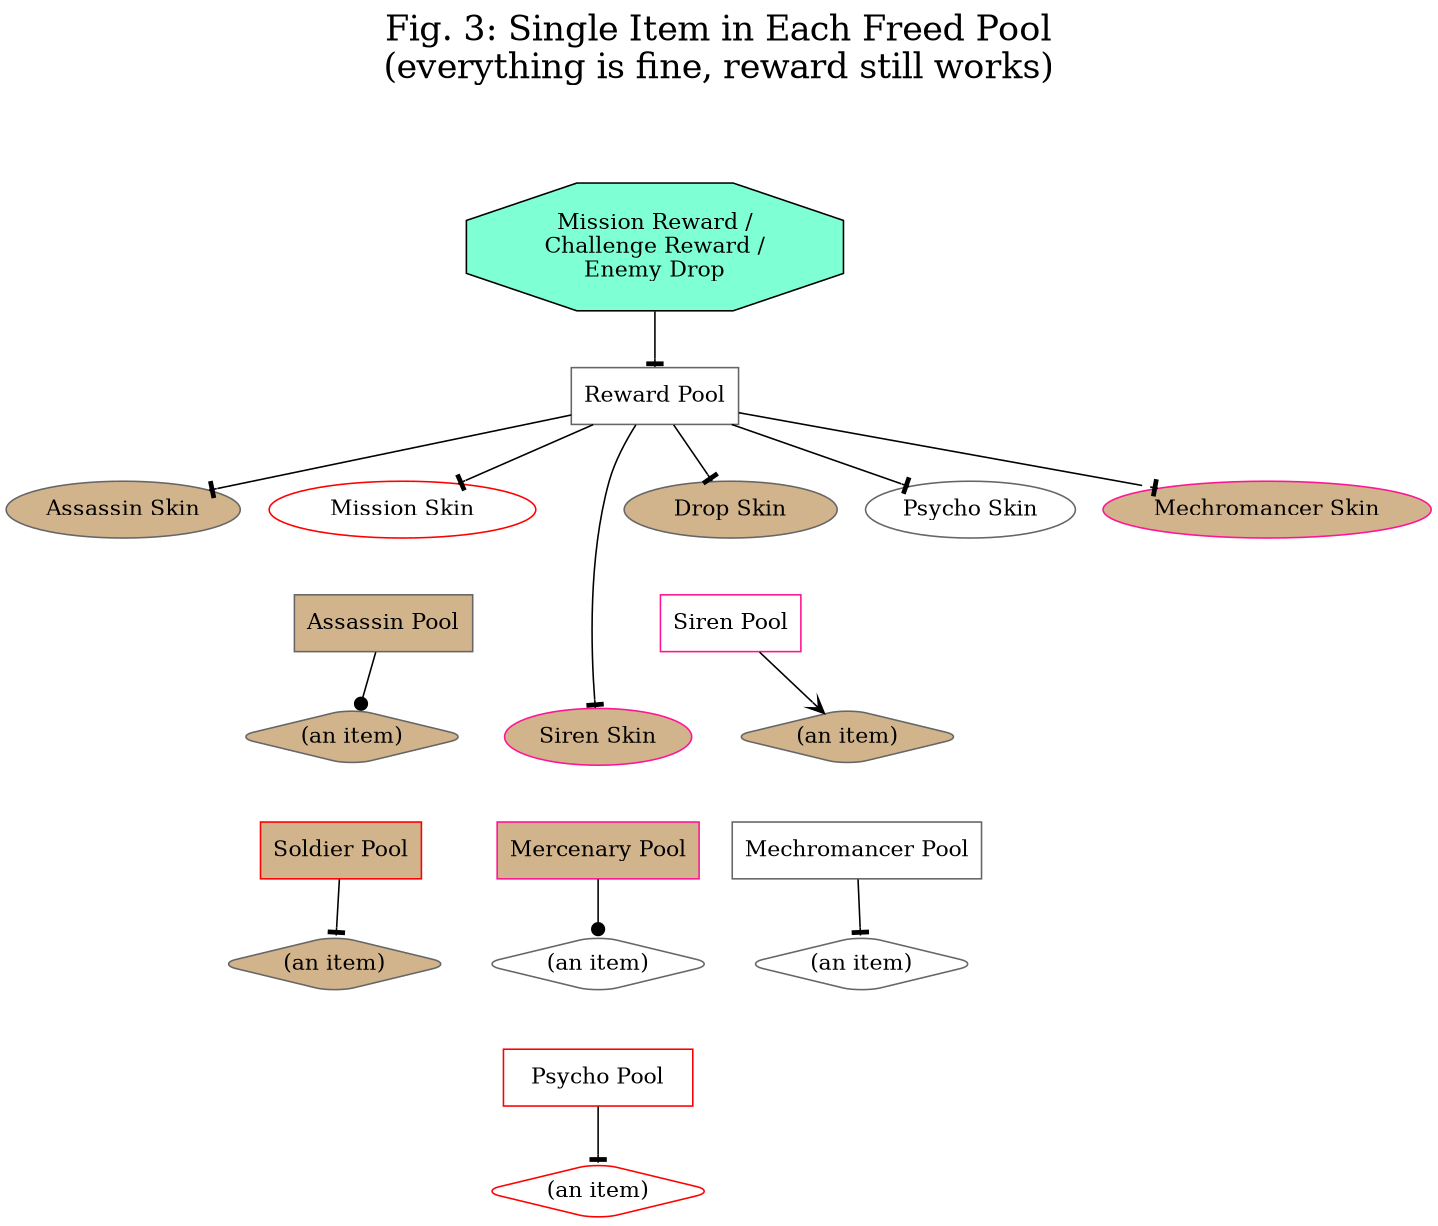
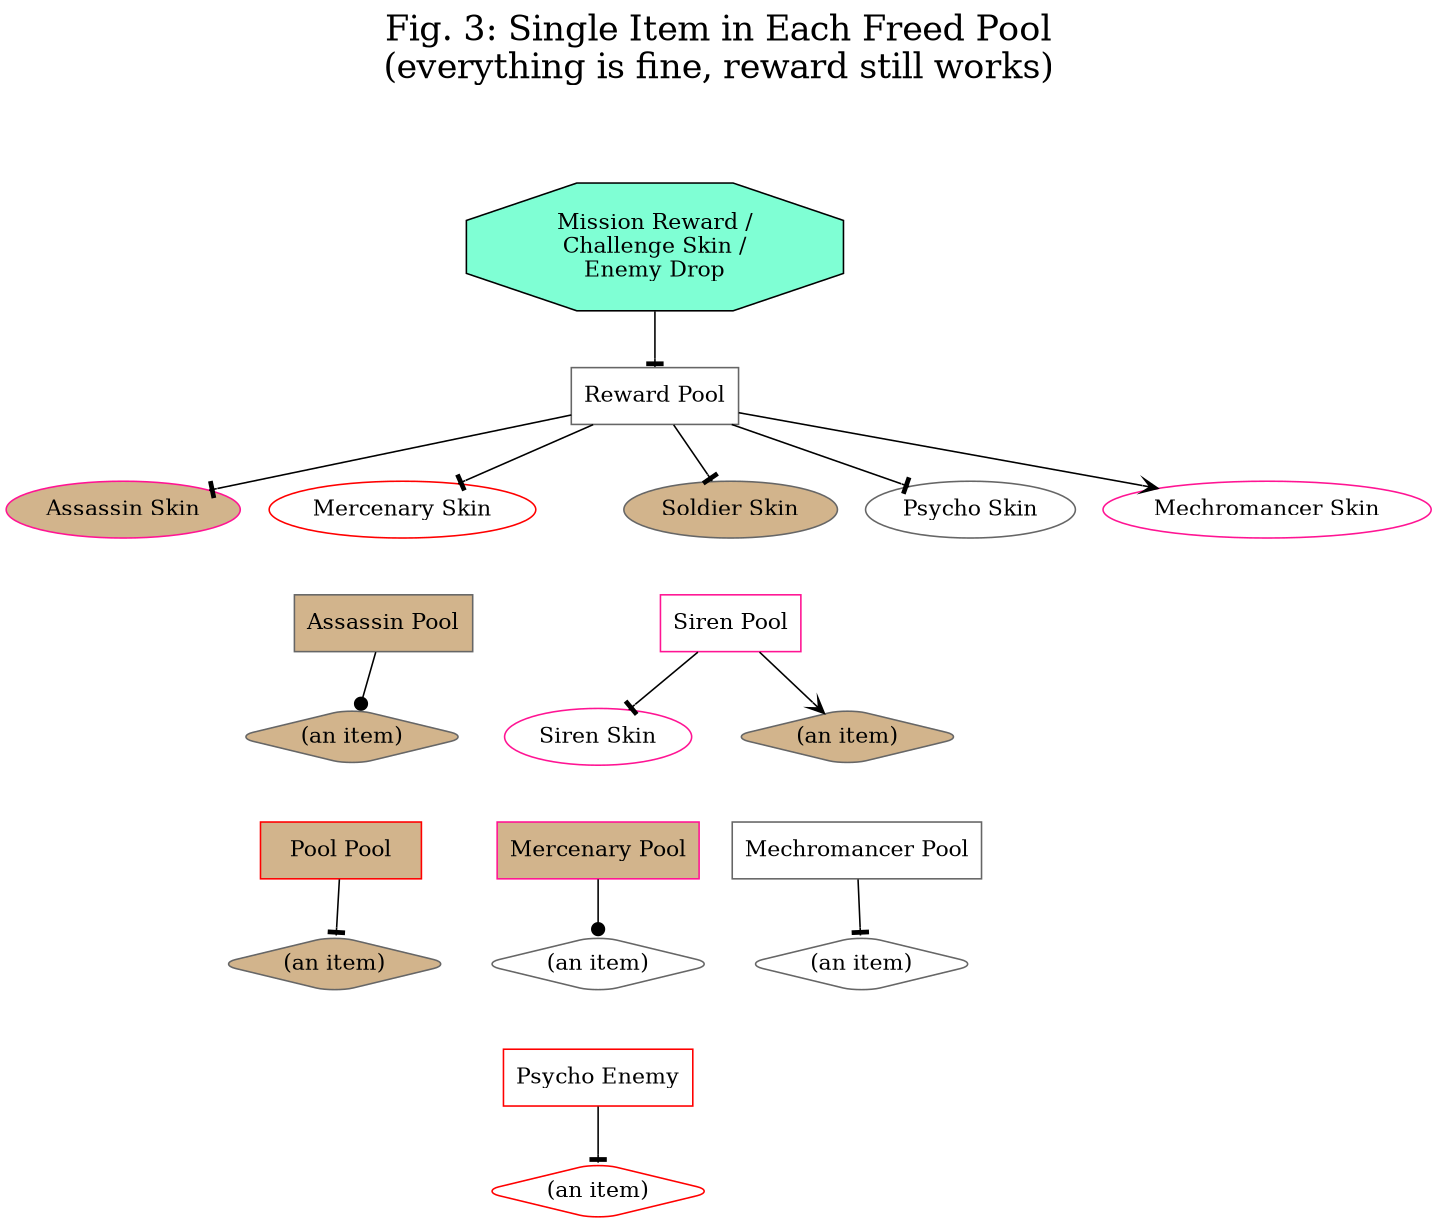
(655, 246) -> (655, 246)
(940, 449) -> (940, 449)
(123, 510) -> (123, 510)
(402, 510) -> (402, 510)
(731, 510) -> (731, 510)
(1267, 510) -> (1267, 510)
(596, 559) -> (667, 678)
(598, 737) -> (598, 737)
(341, 850) -> (341, 850)
(598, 1078) -> (598, 1078)
